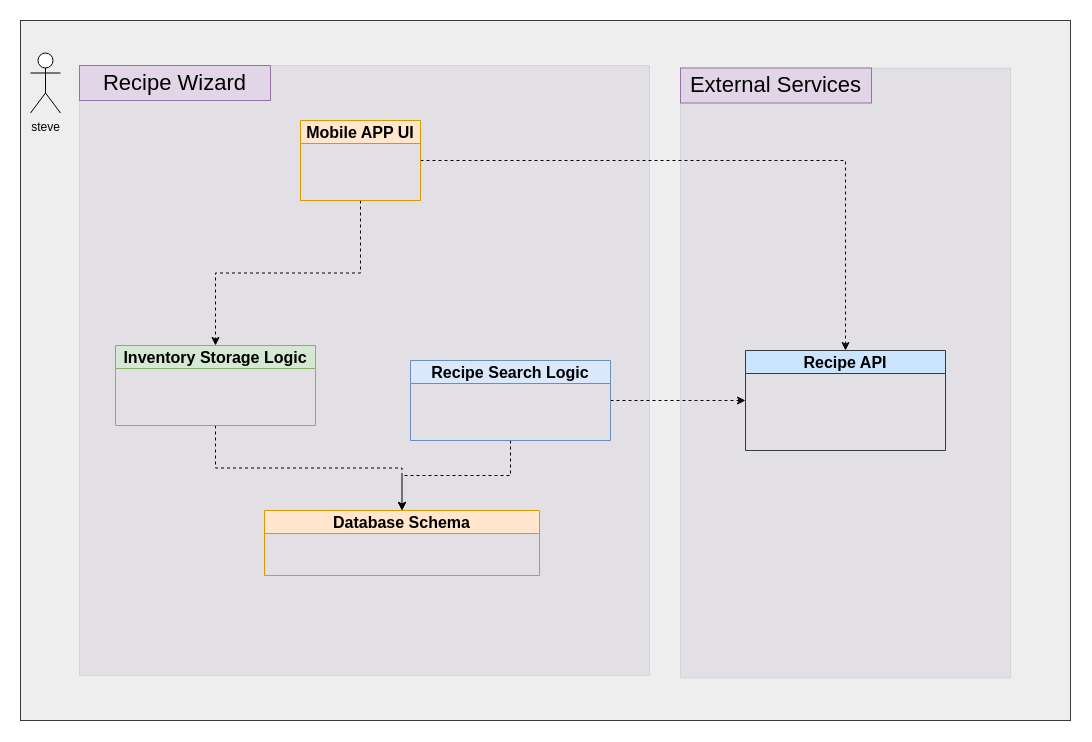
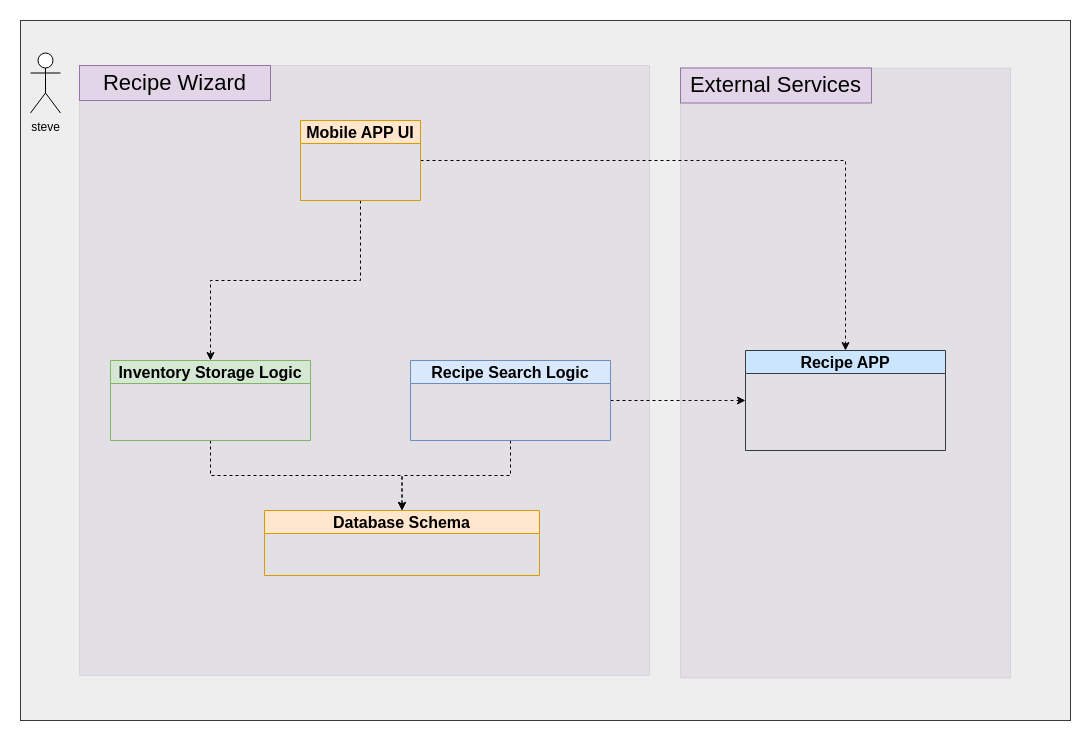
(846, 363) -> (846, 363)
(216, 386) -> (211, 401)
